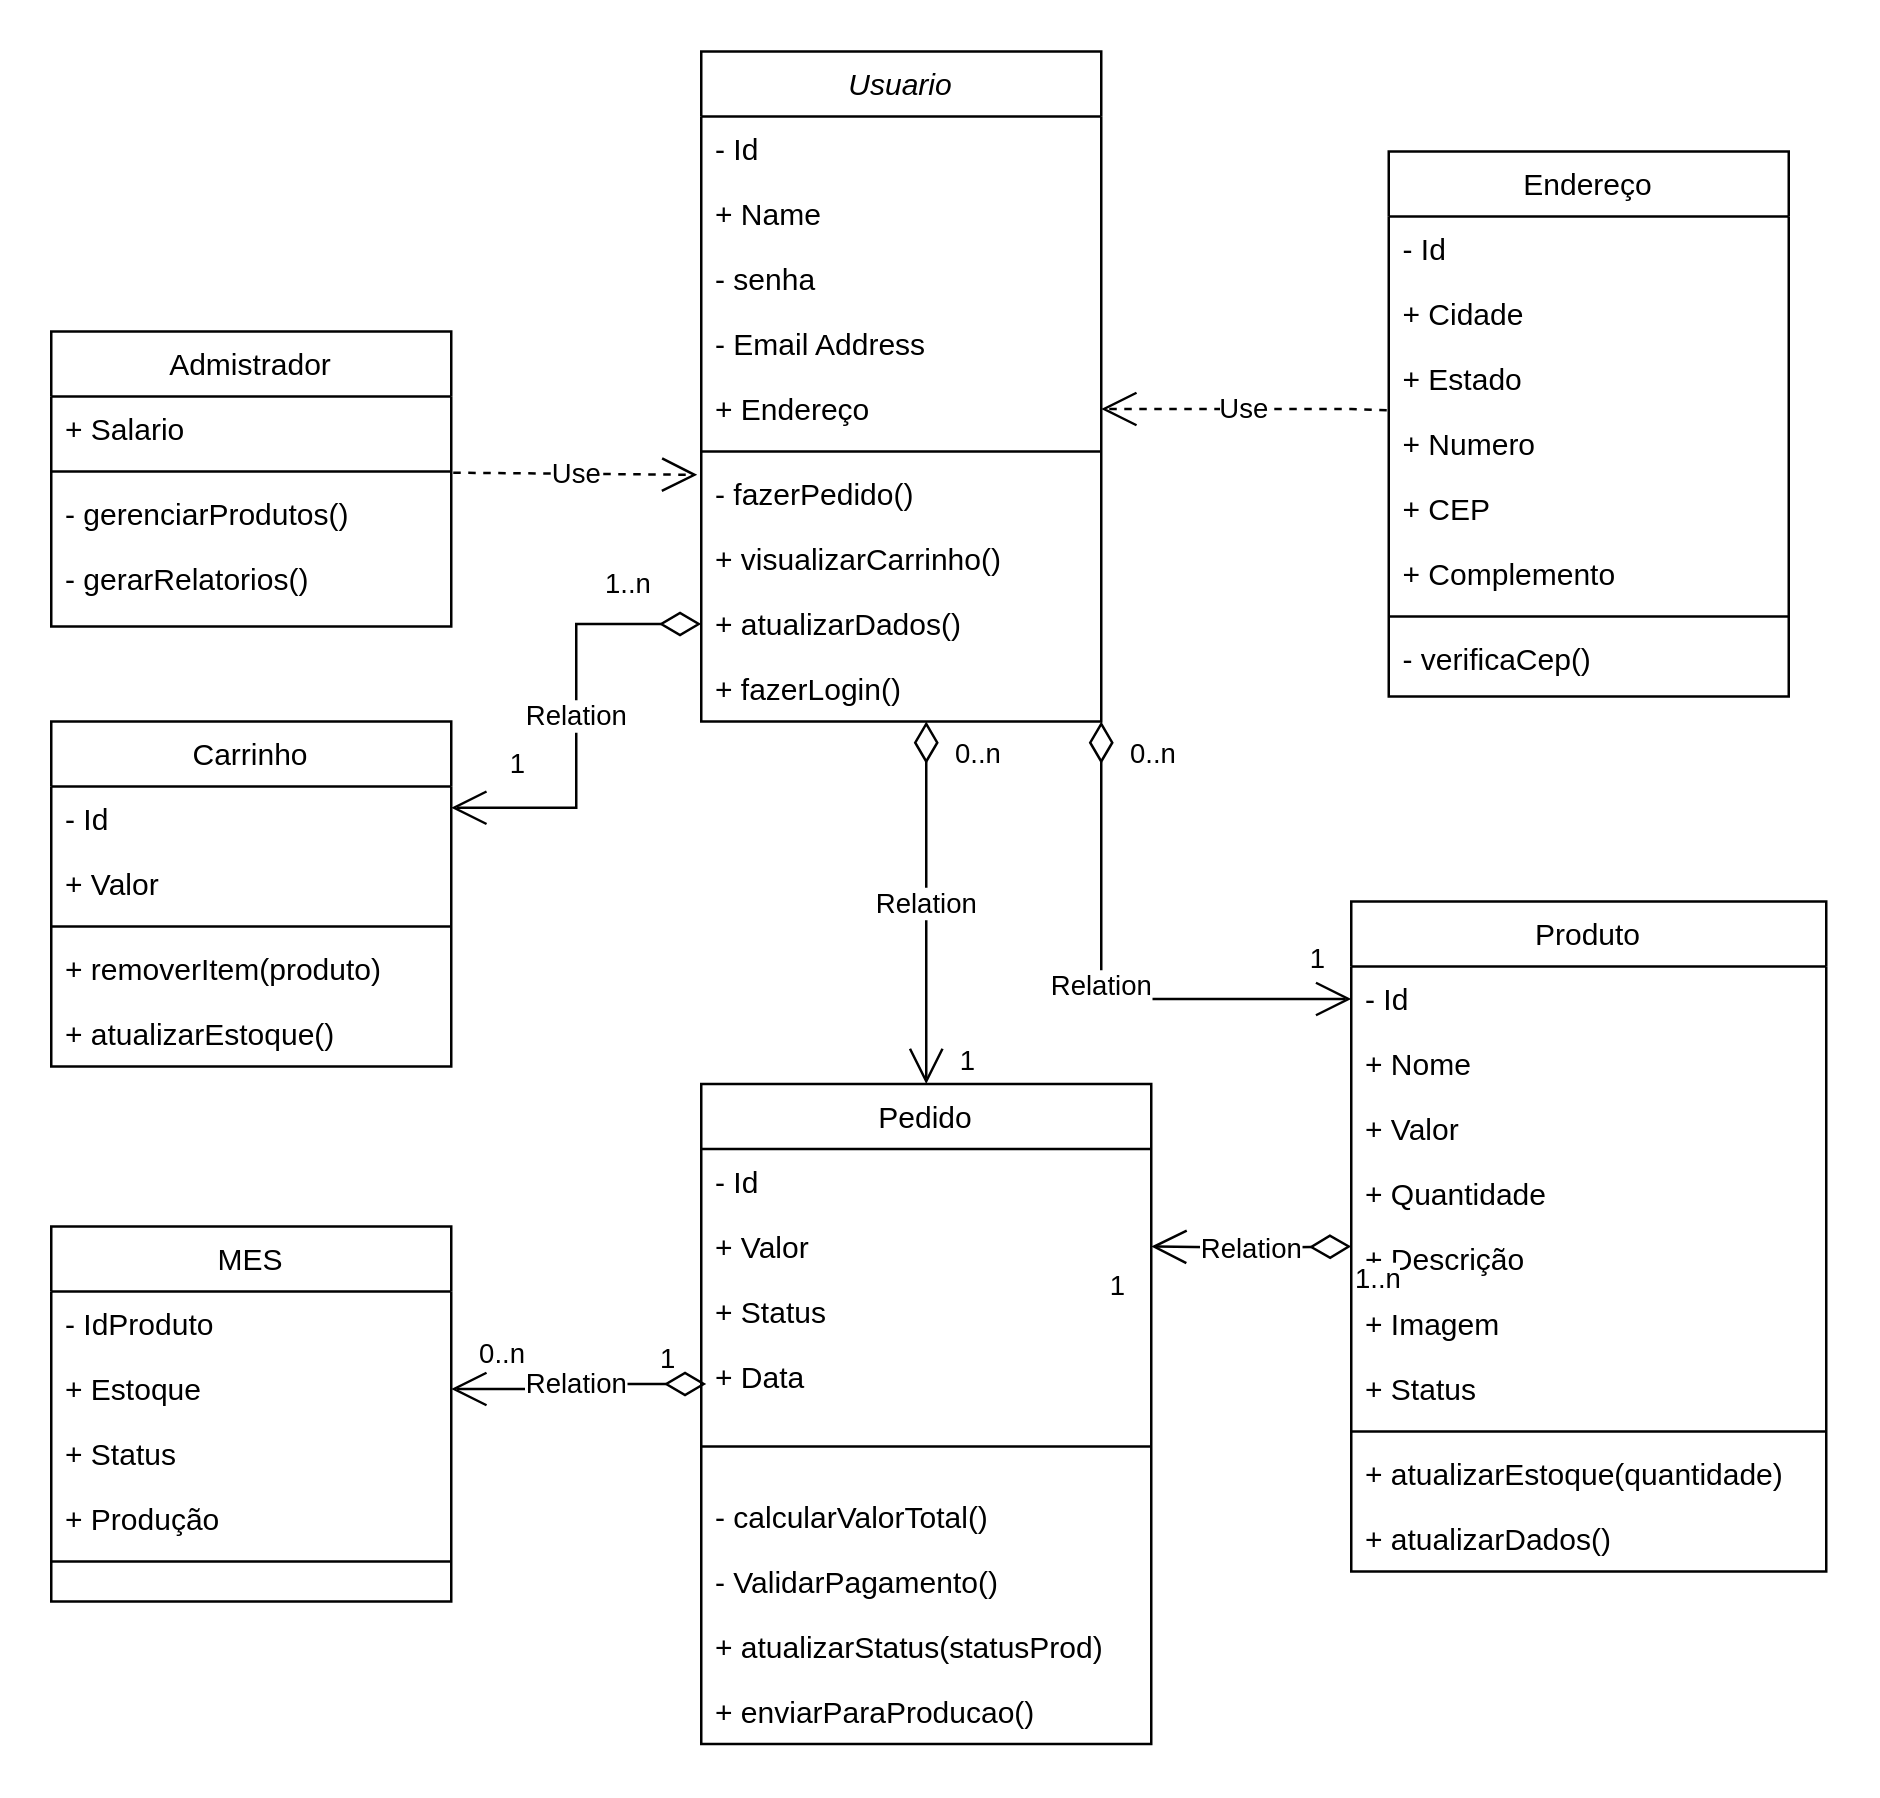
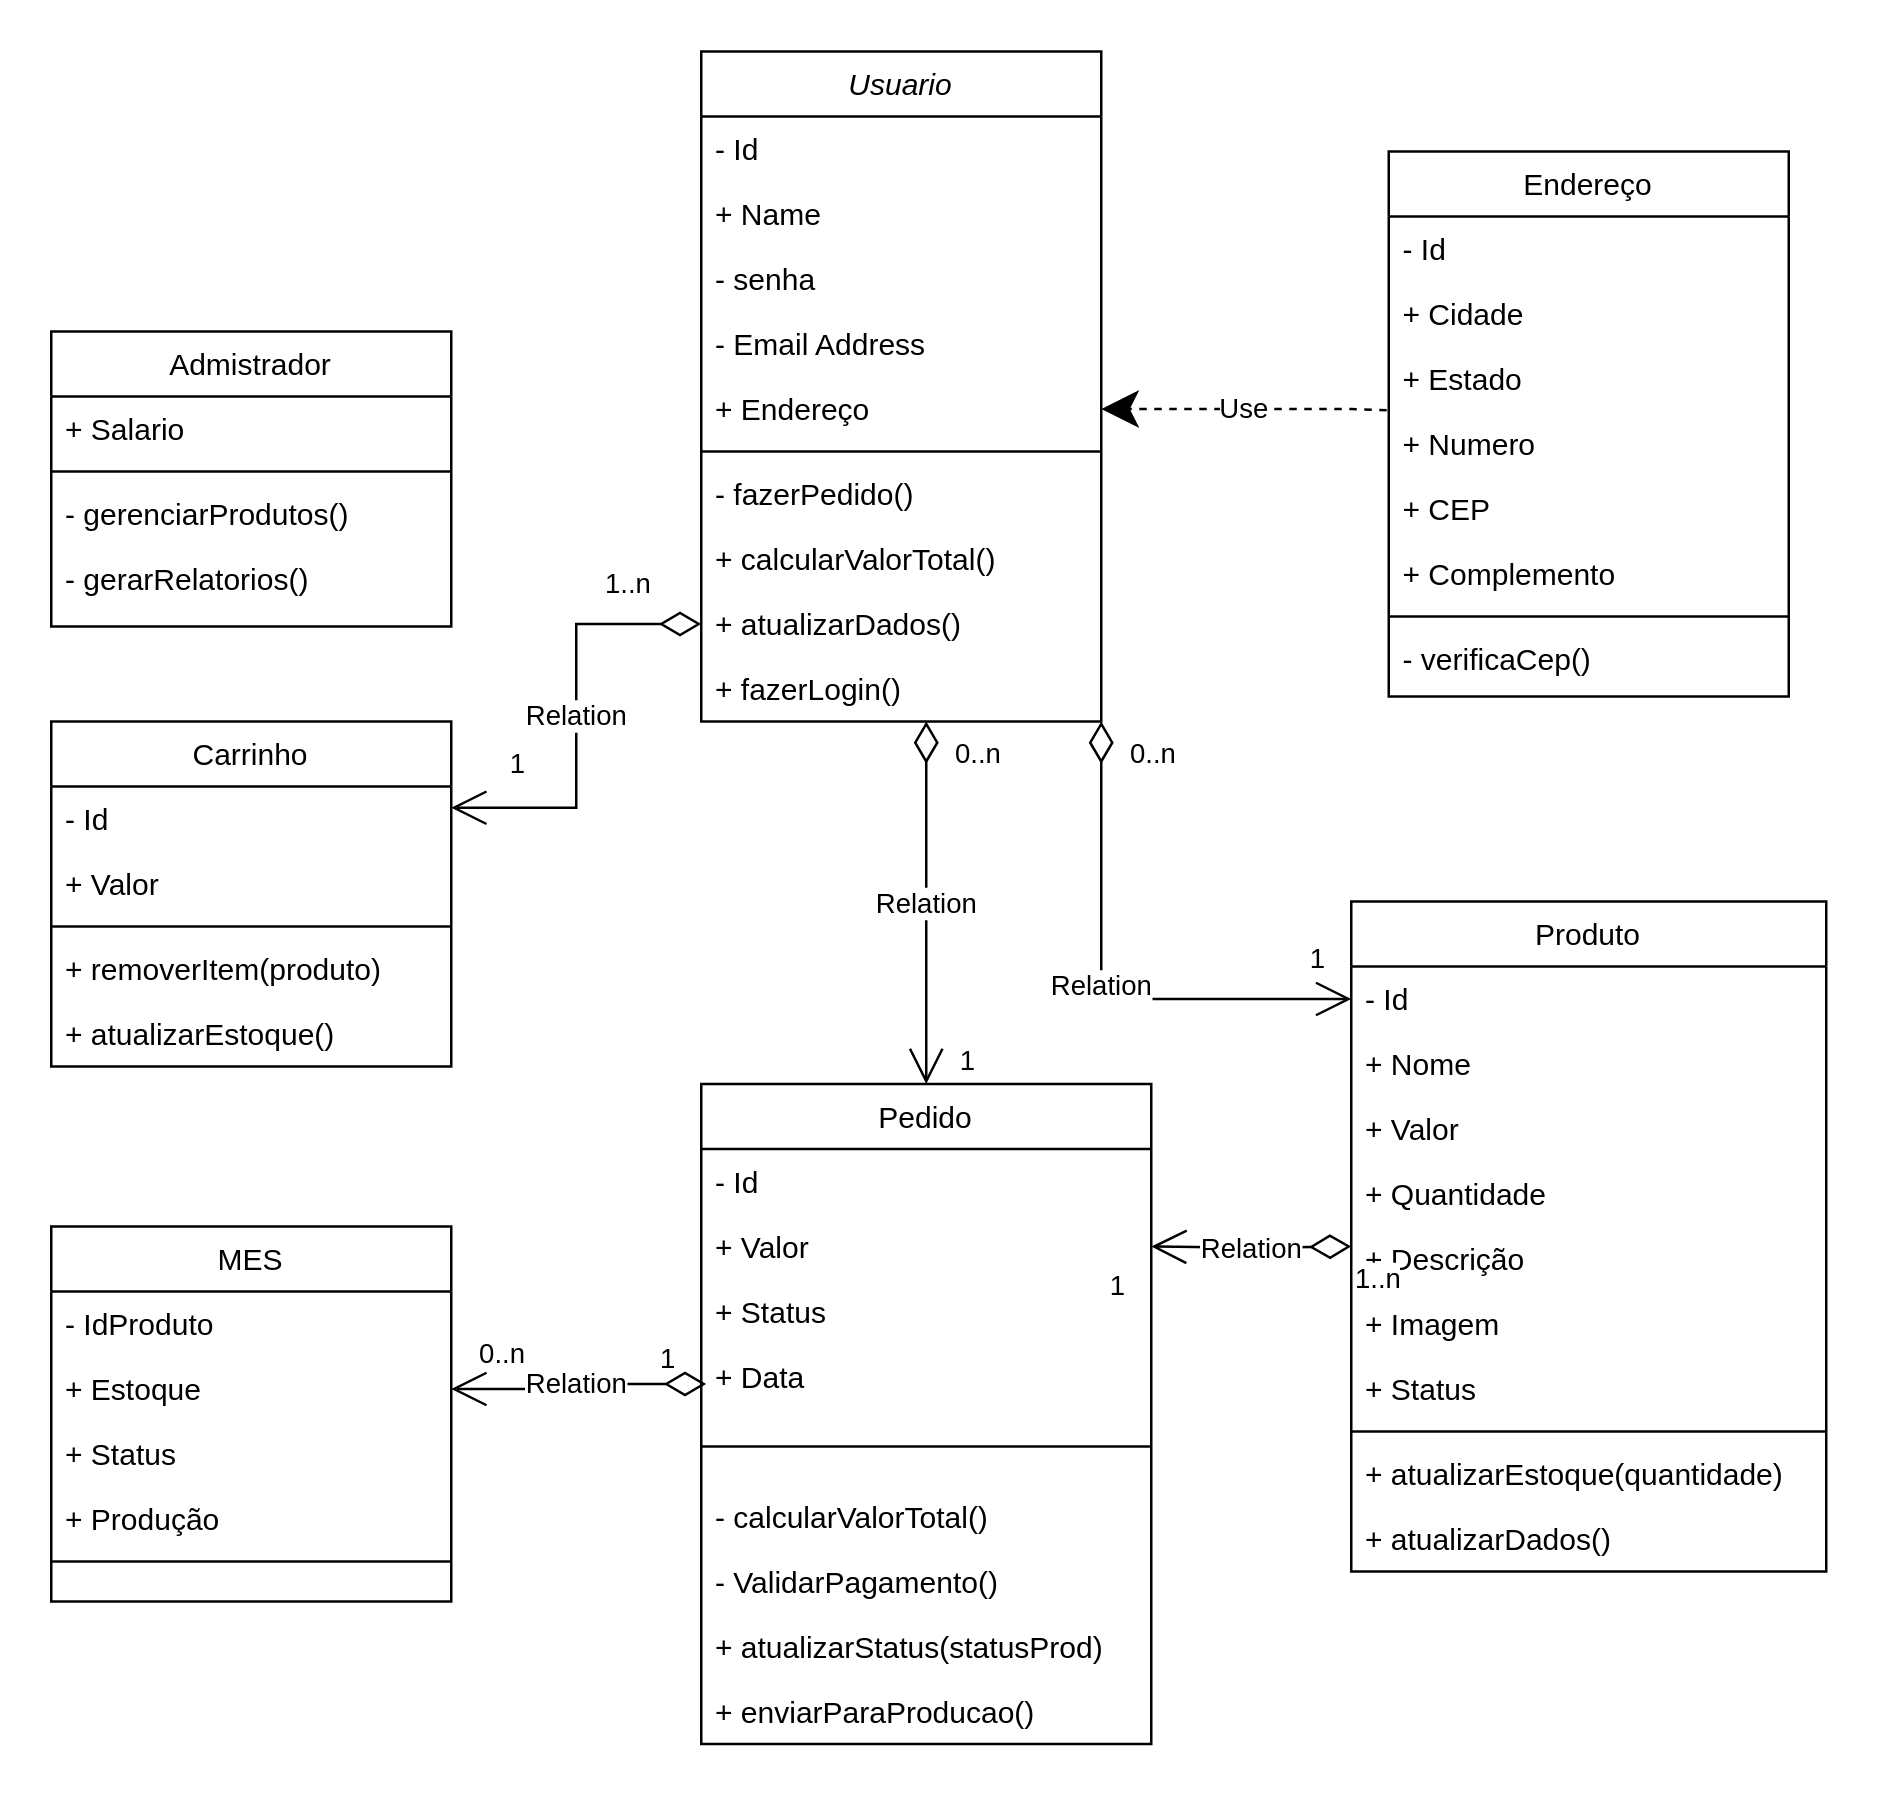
(1120, 409) -> (1130, 409)
(627, 474) -> none
(880, 560) -> (880, 560)
